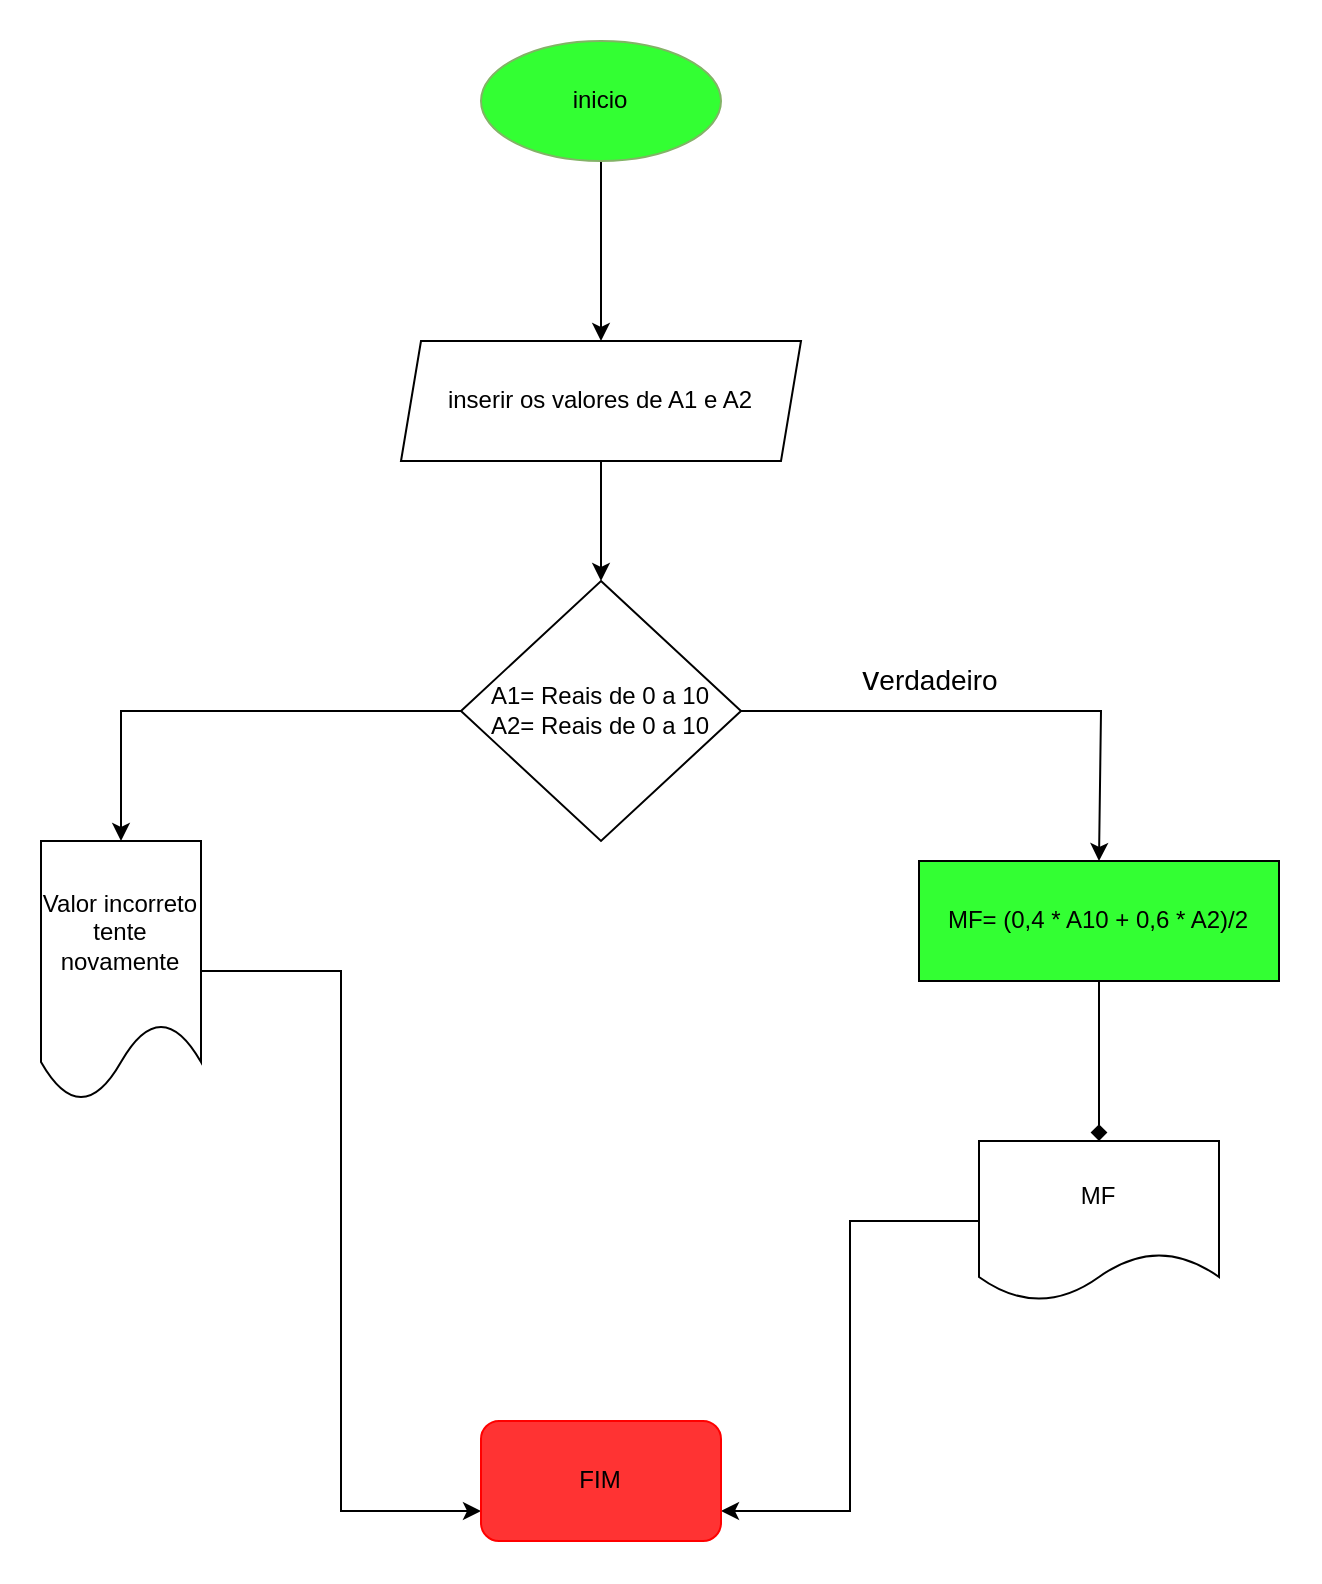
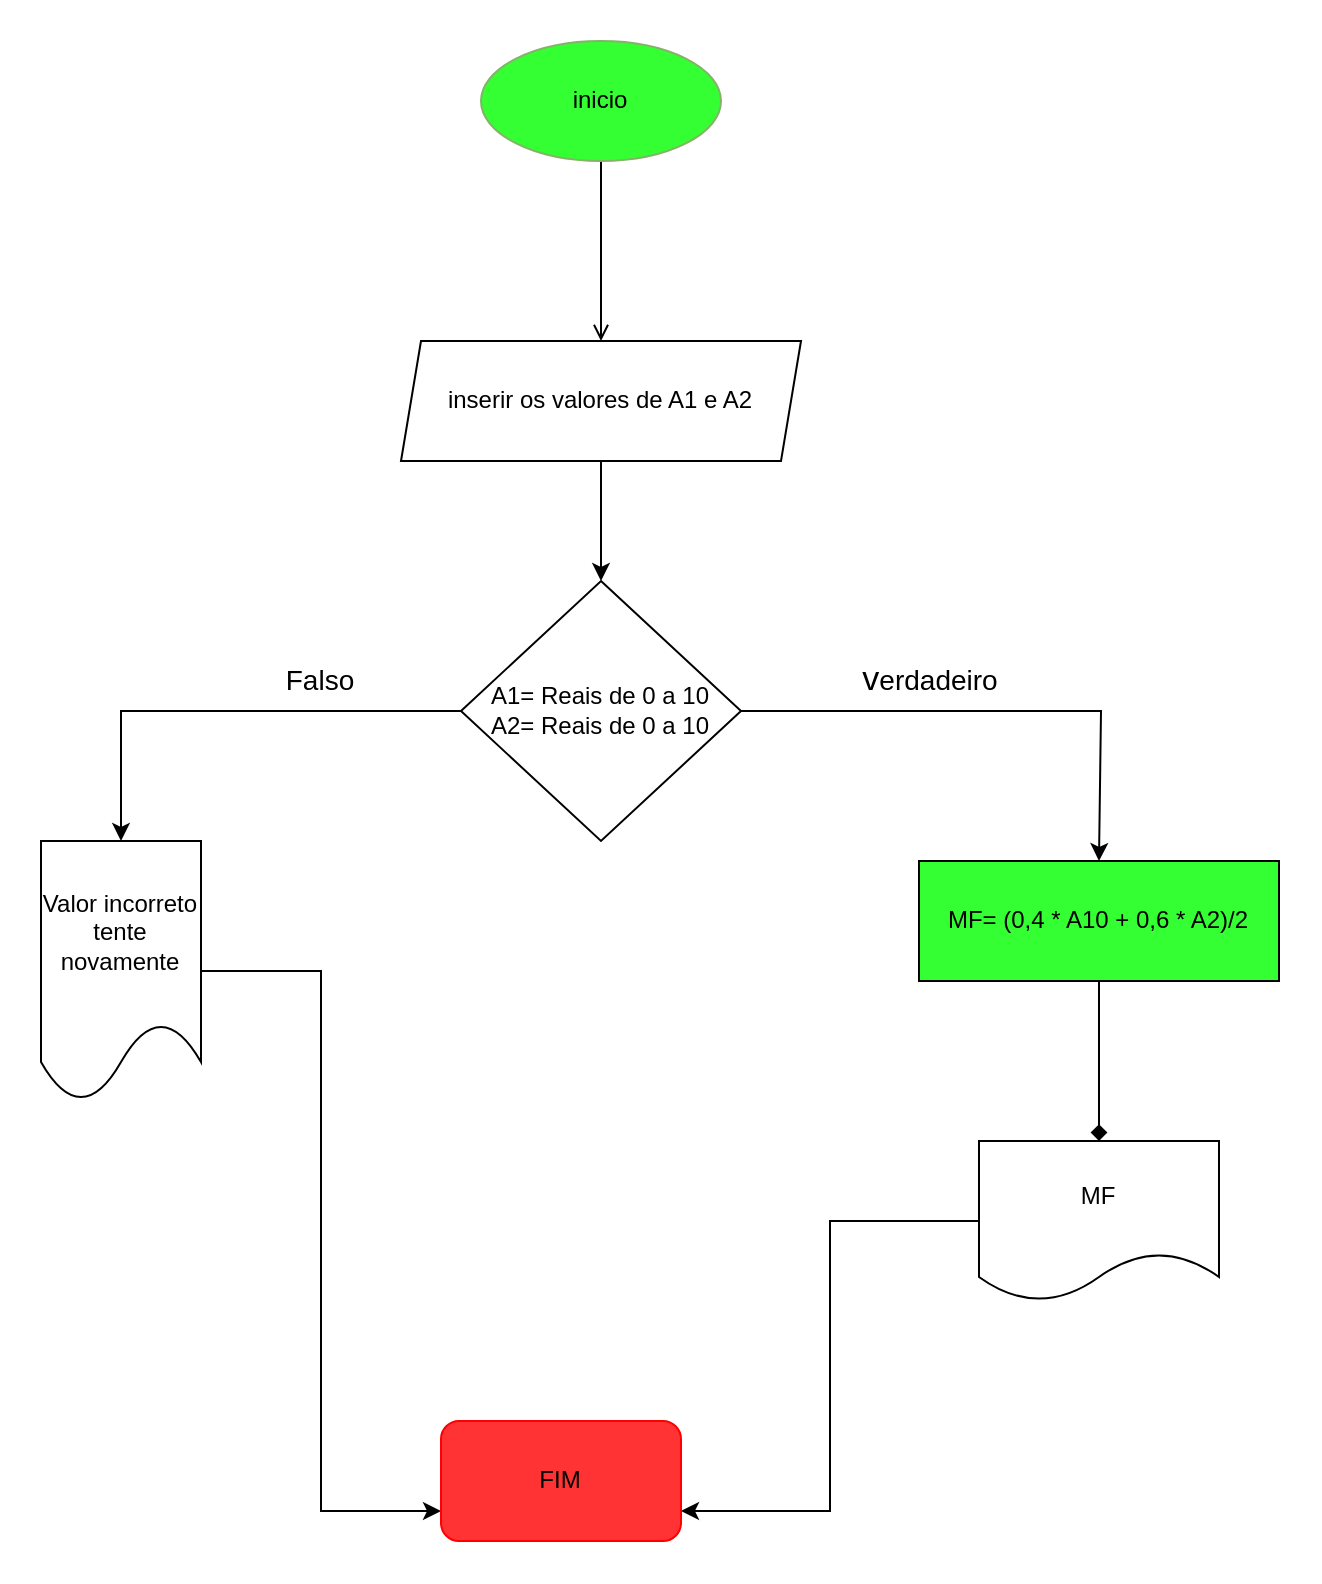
(601, 326) -> (601, 328)
none -> (321, 681)
(601, 1481) -> (561, 1481)
